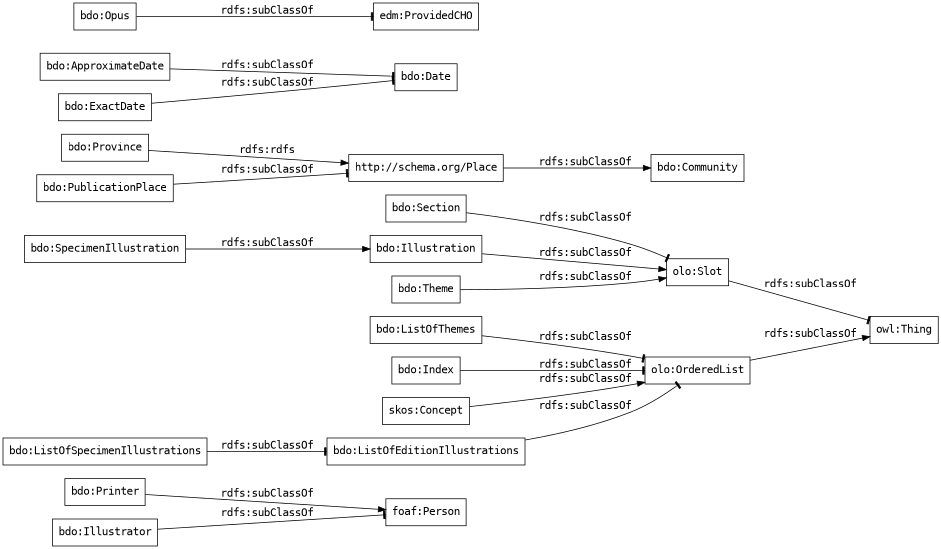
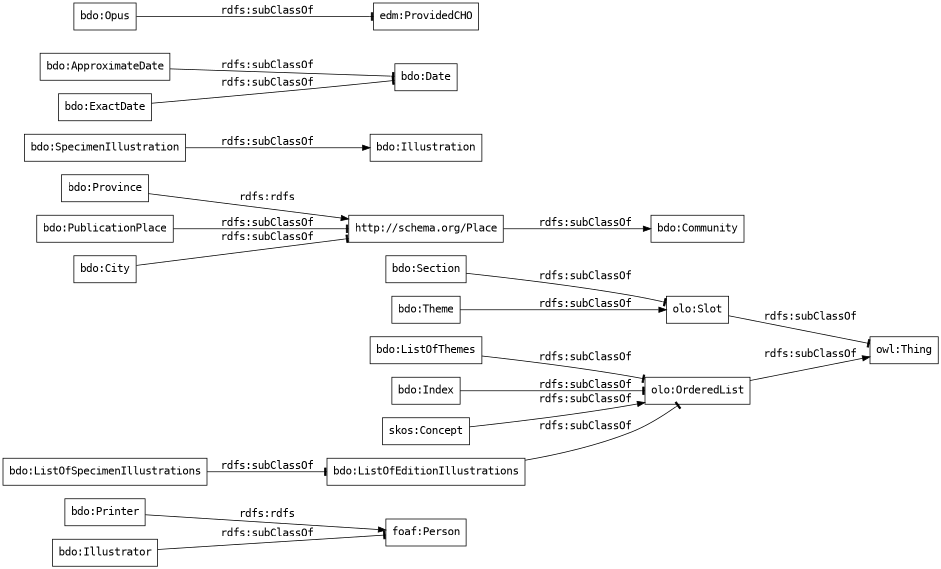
(570, 261) -> none
none -> (105, 269)
(267, 494) -> (267, 514)
